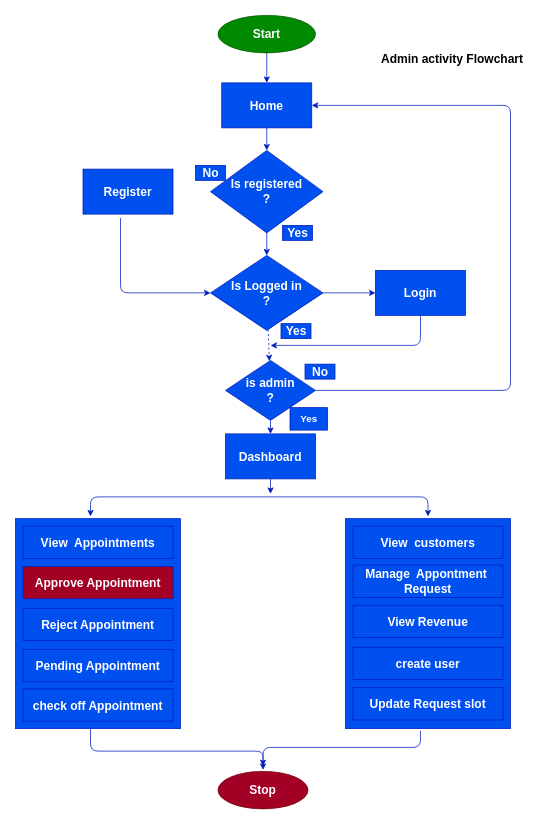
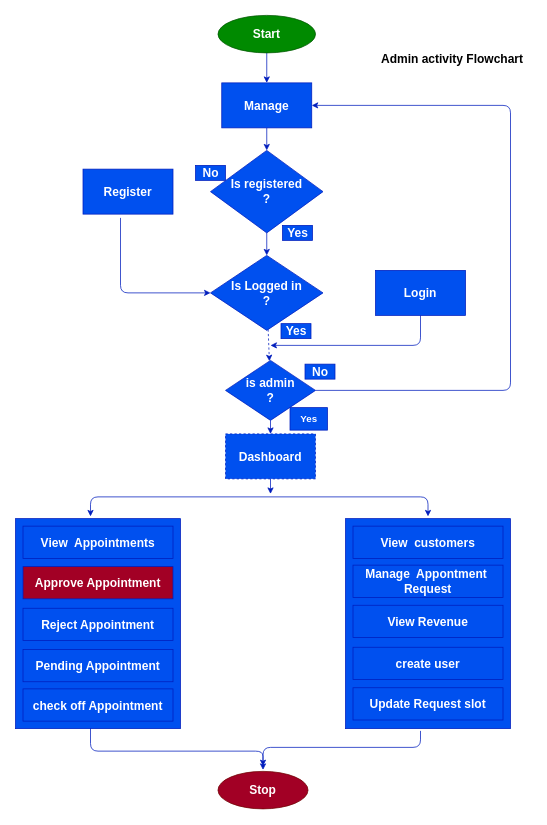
(267, 105) -> (267, 105)
(369, 293) -> none
(270, 456) -> (270, 456)
